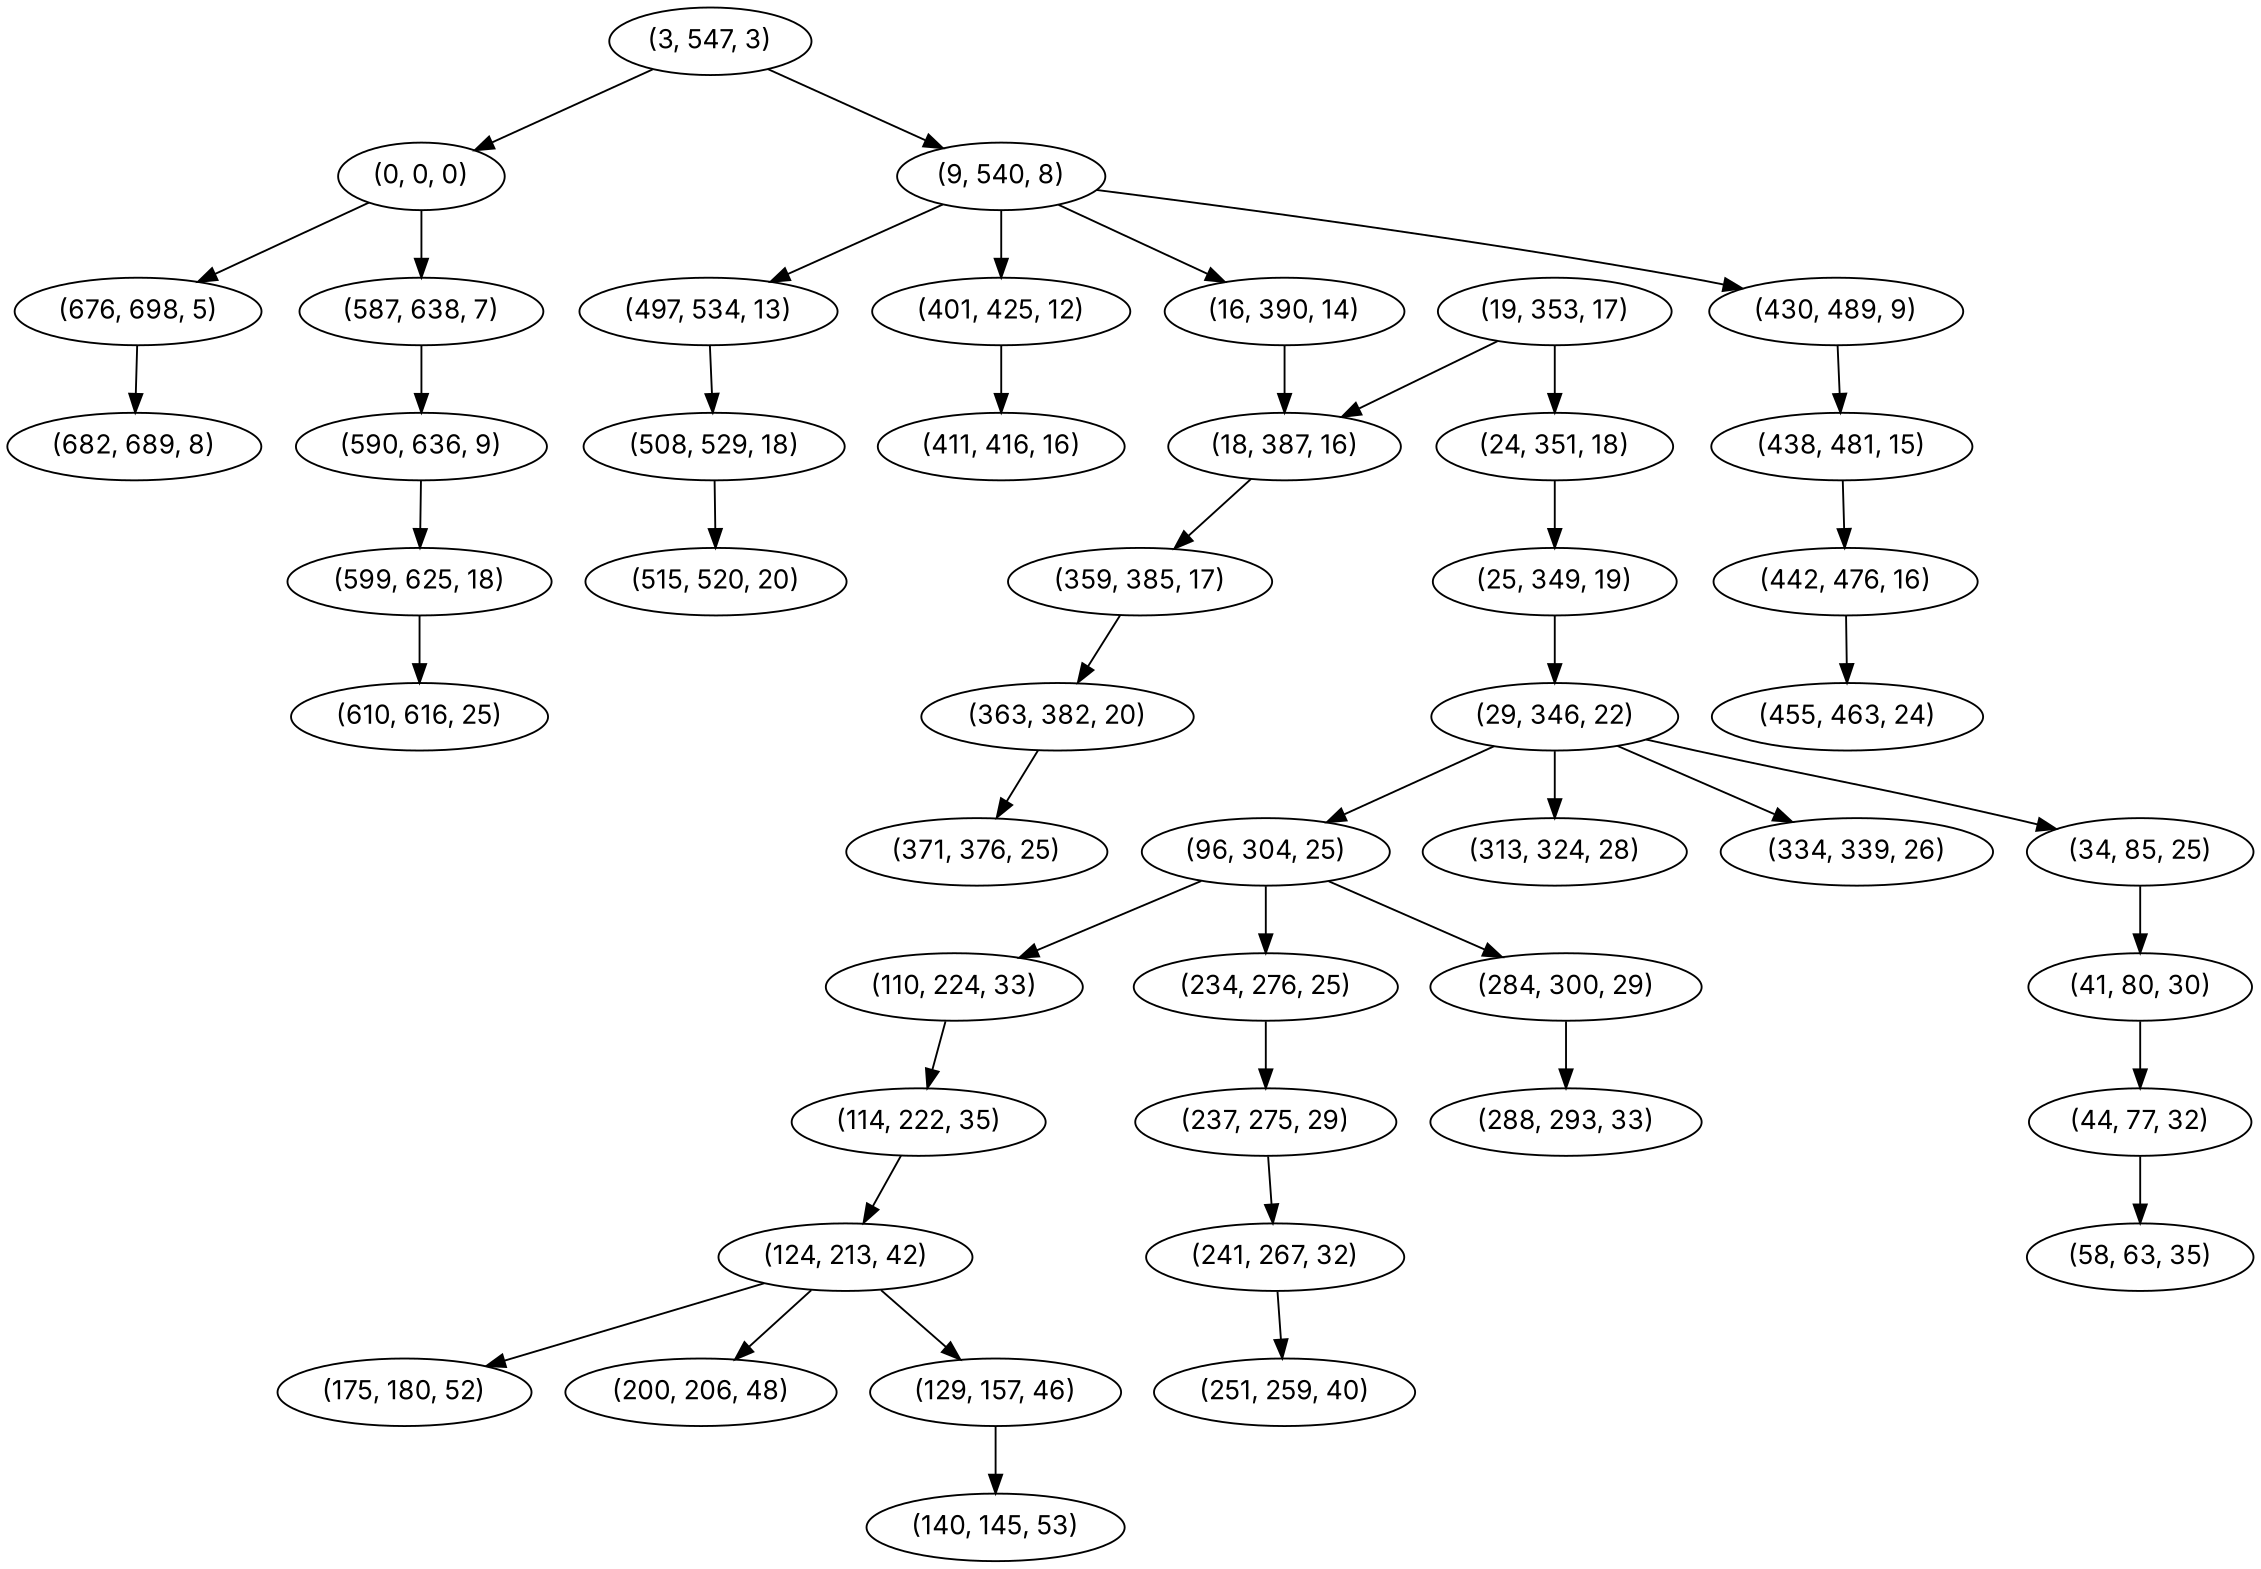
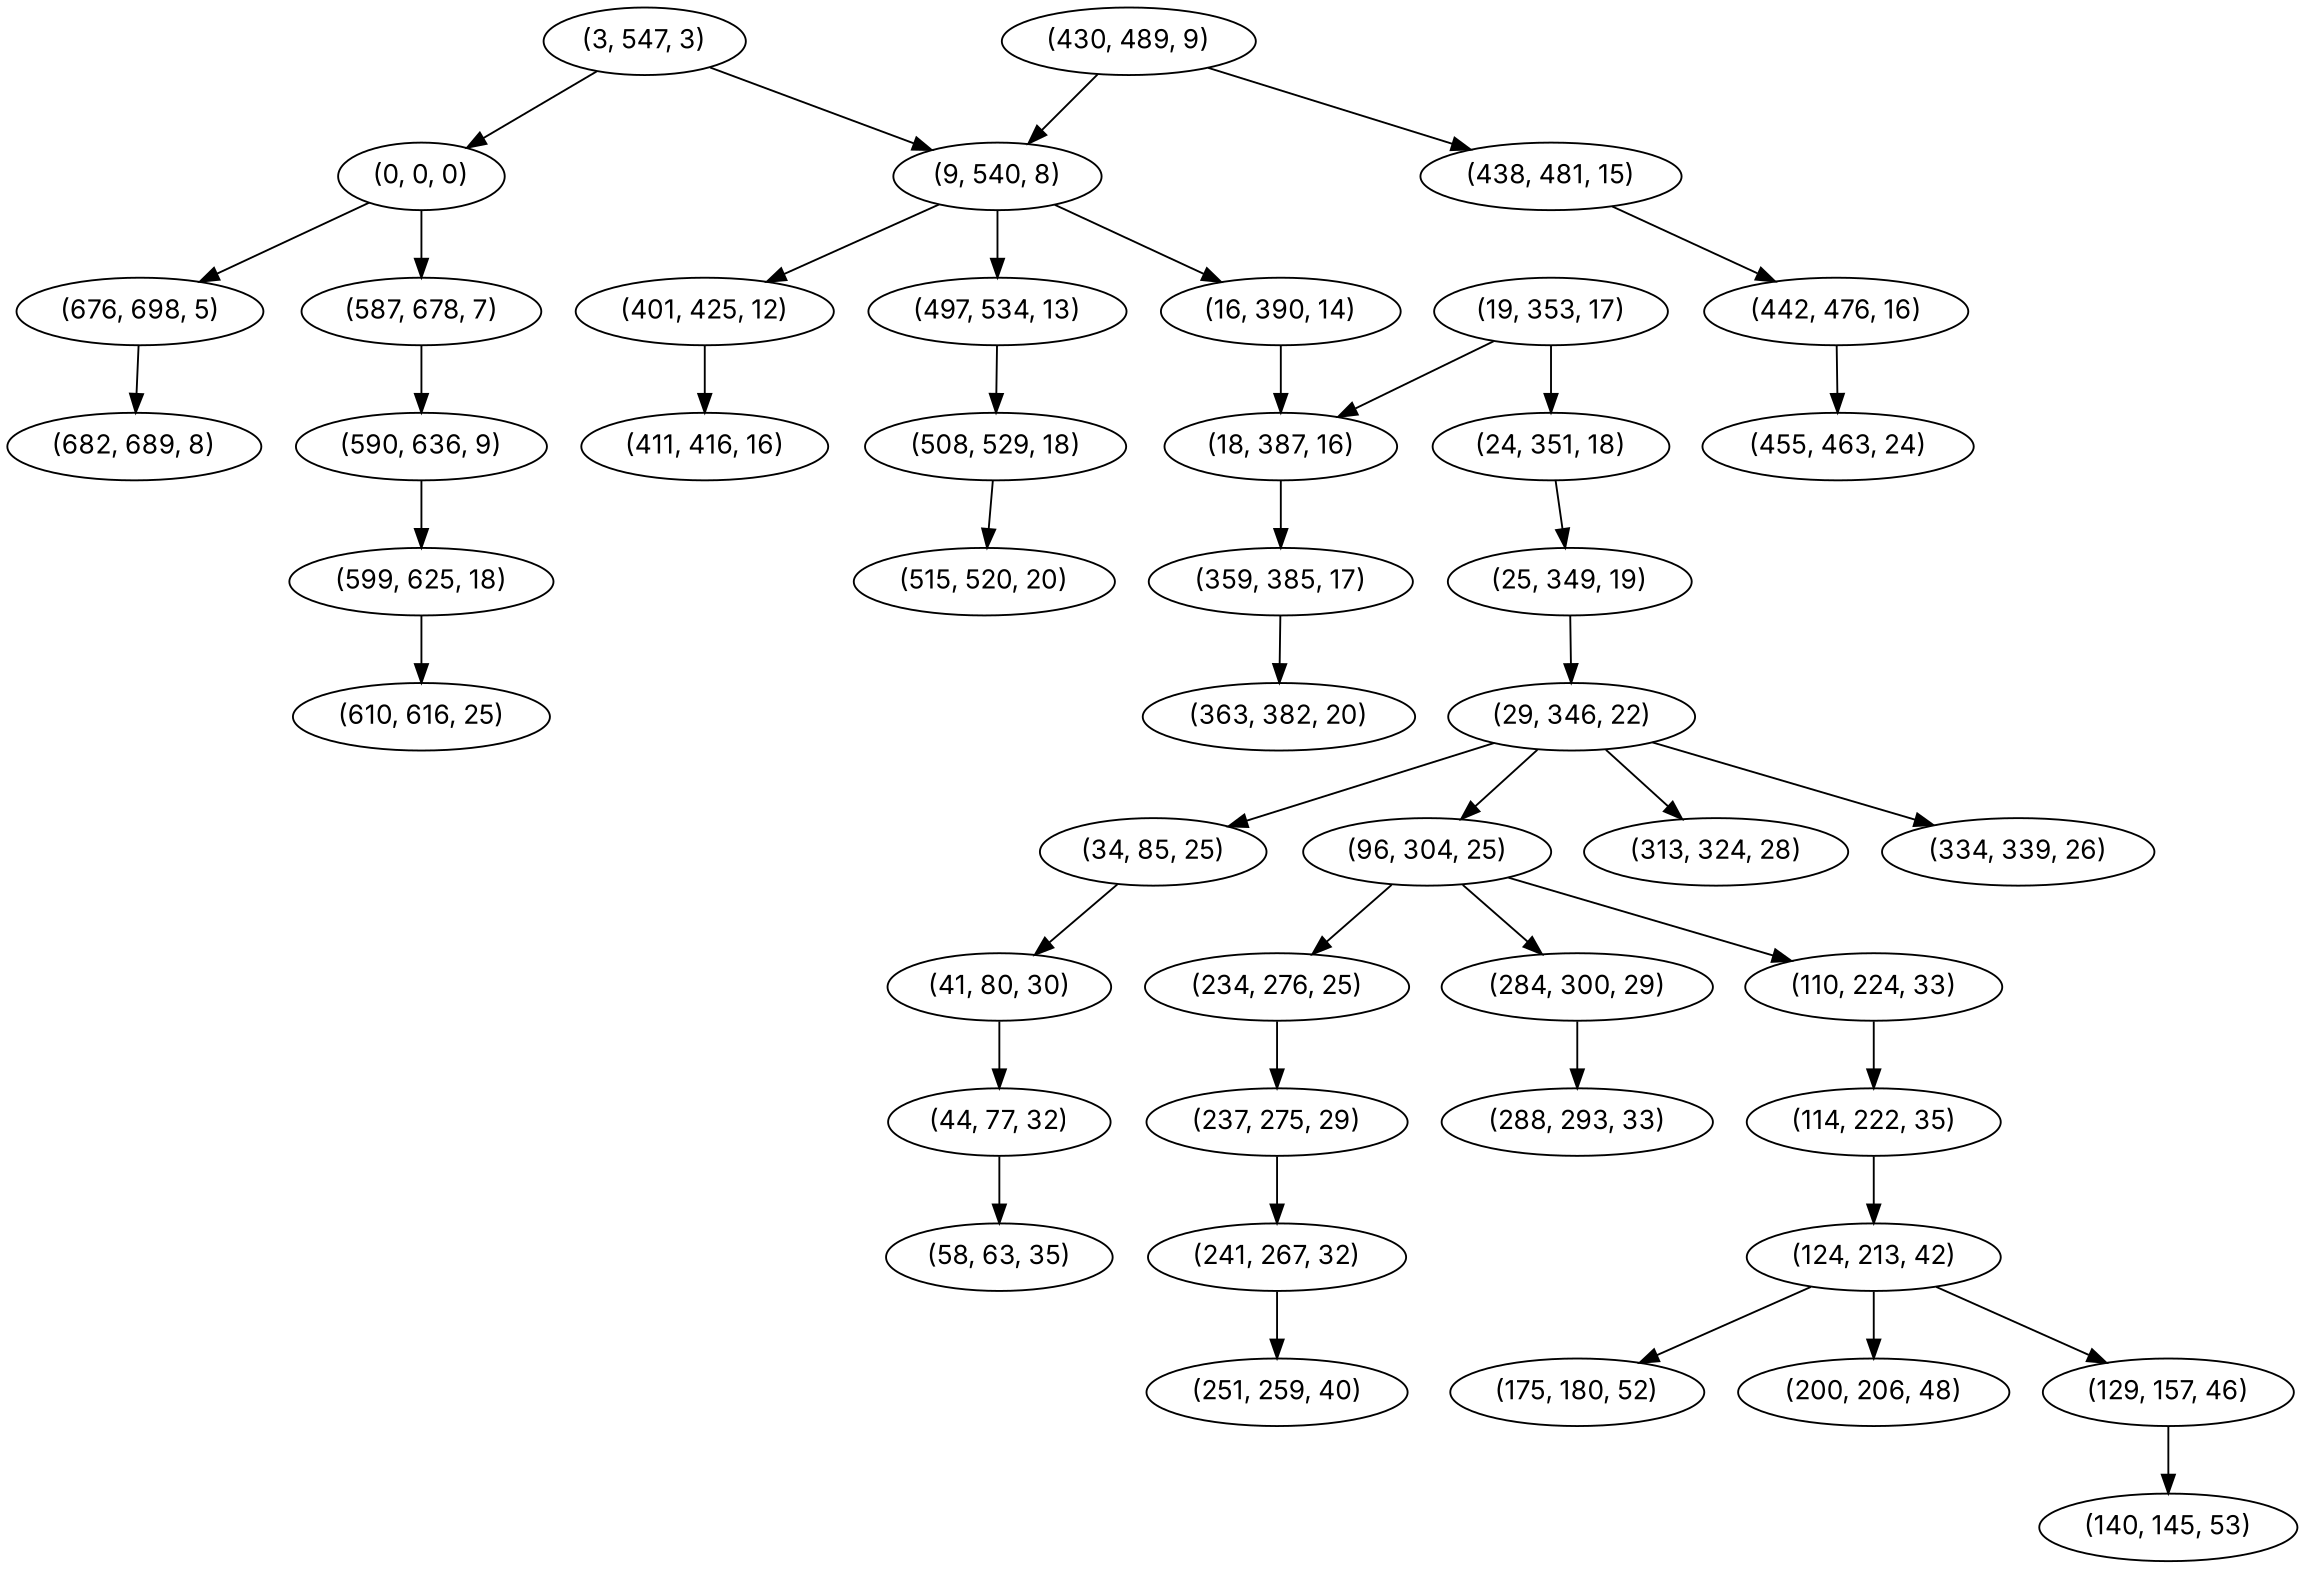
(1411, 233) -> (1070, 102)
(421, 311) -> (421, 311)
(977, 852) -> none
